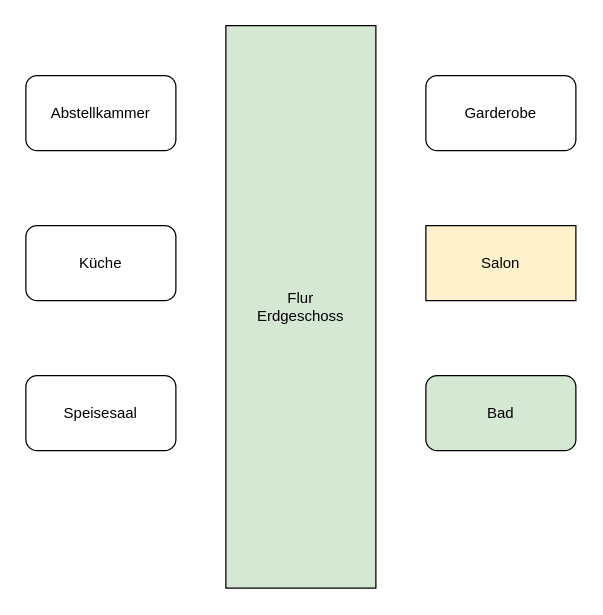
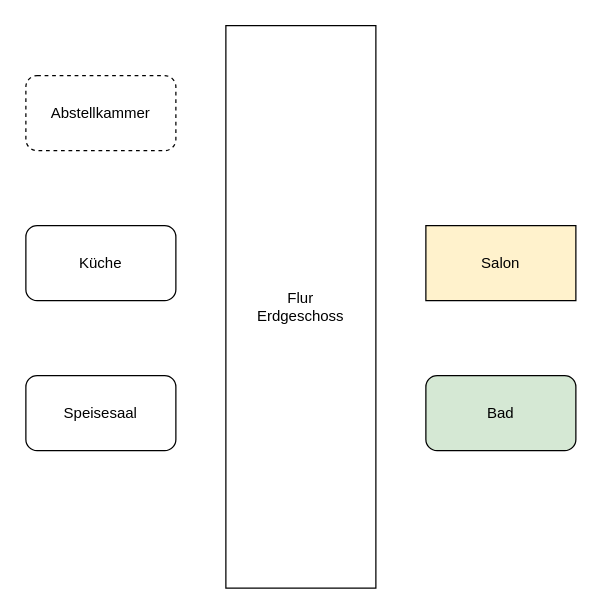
(101, 113) -> (101, 113)
(501, 113) -> none
(301, 307) -> (301, 307)
